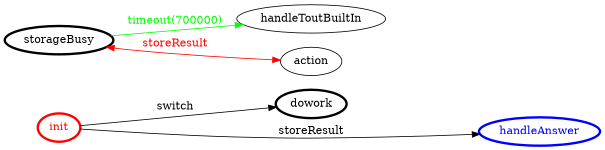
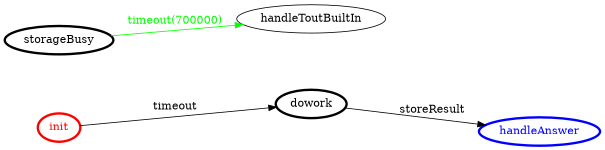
(311, 61) -> none
(175, 107) -> (175, 107)
(276, 138) -> (411, 116)
